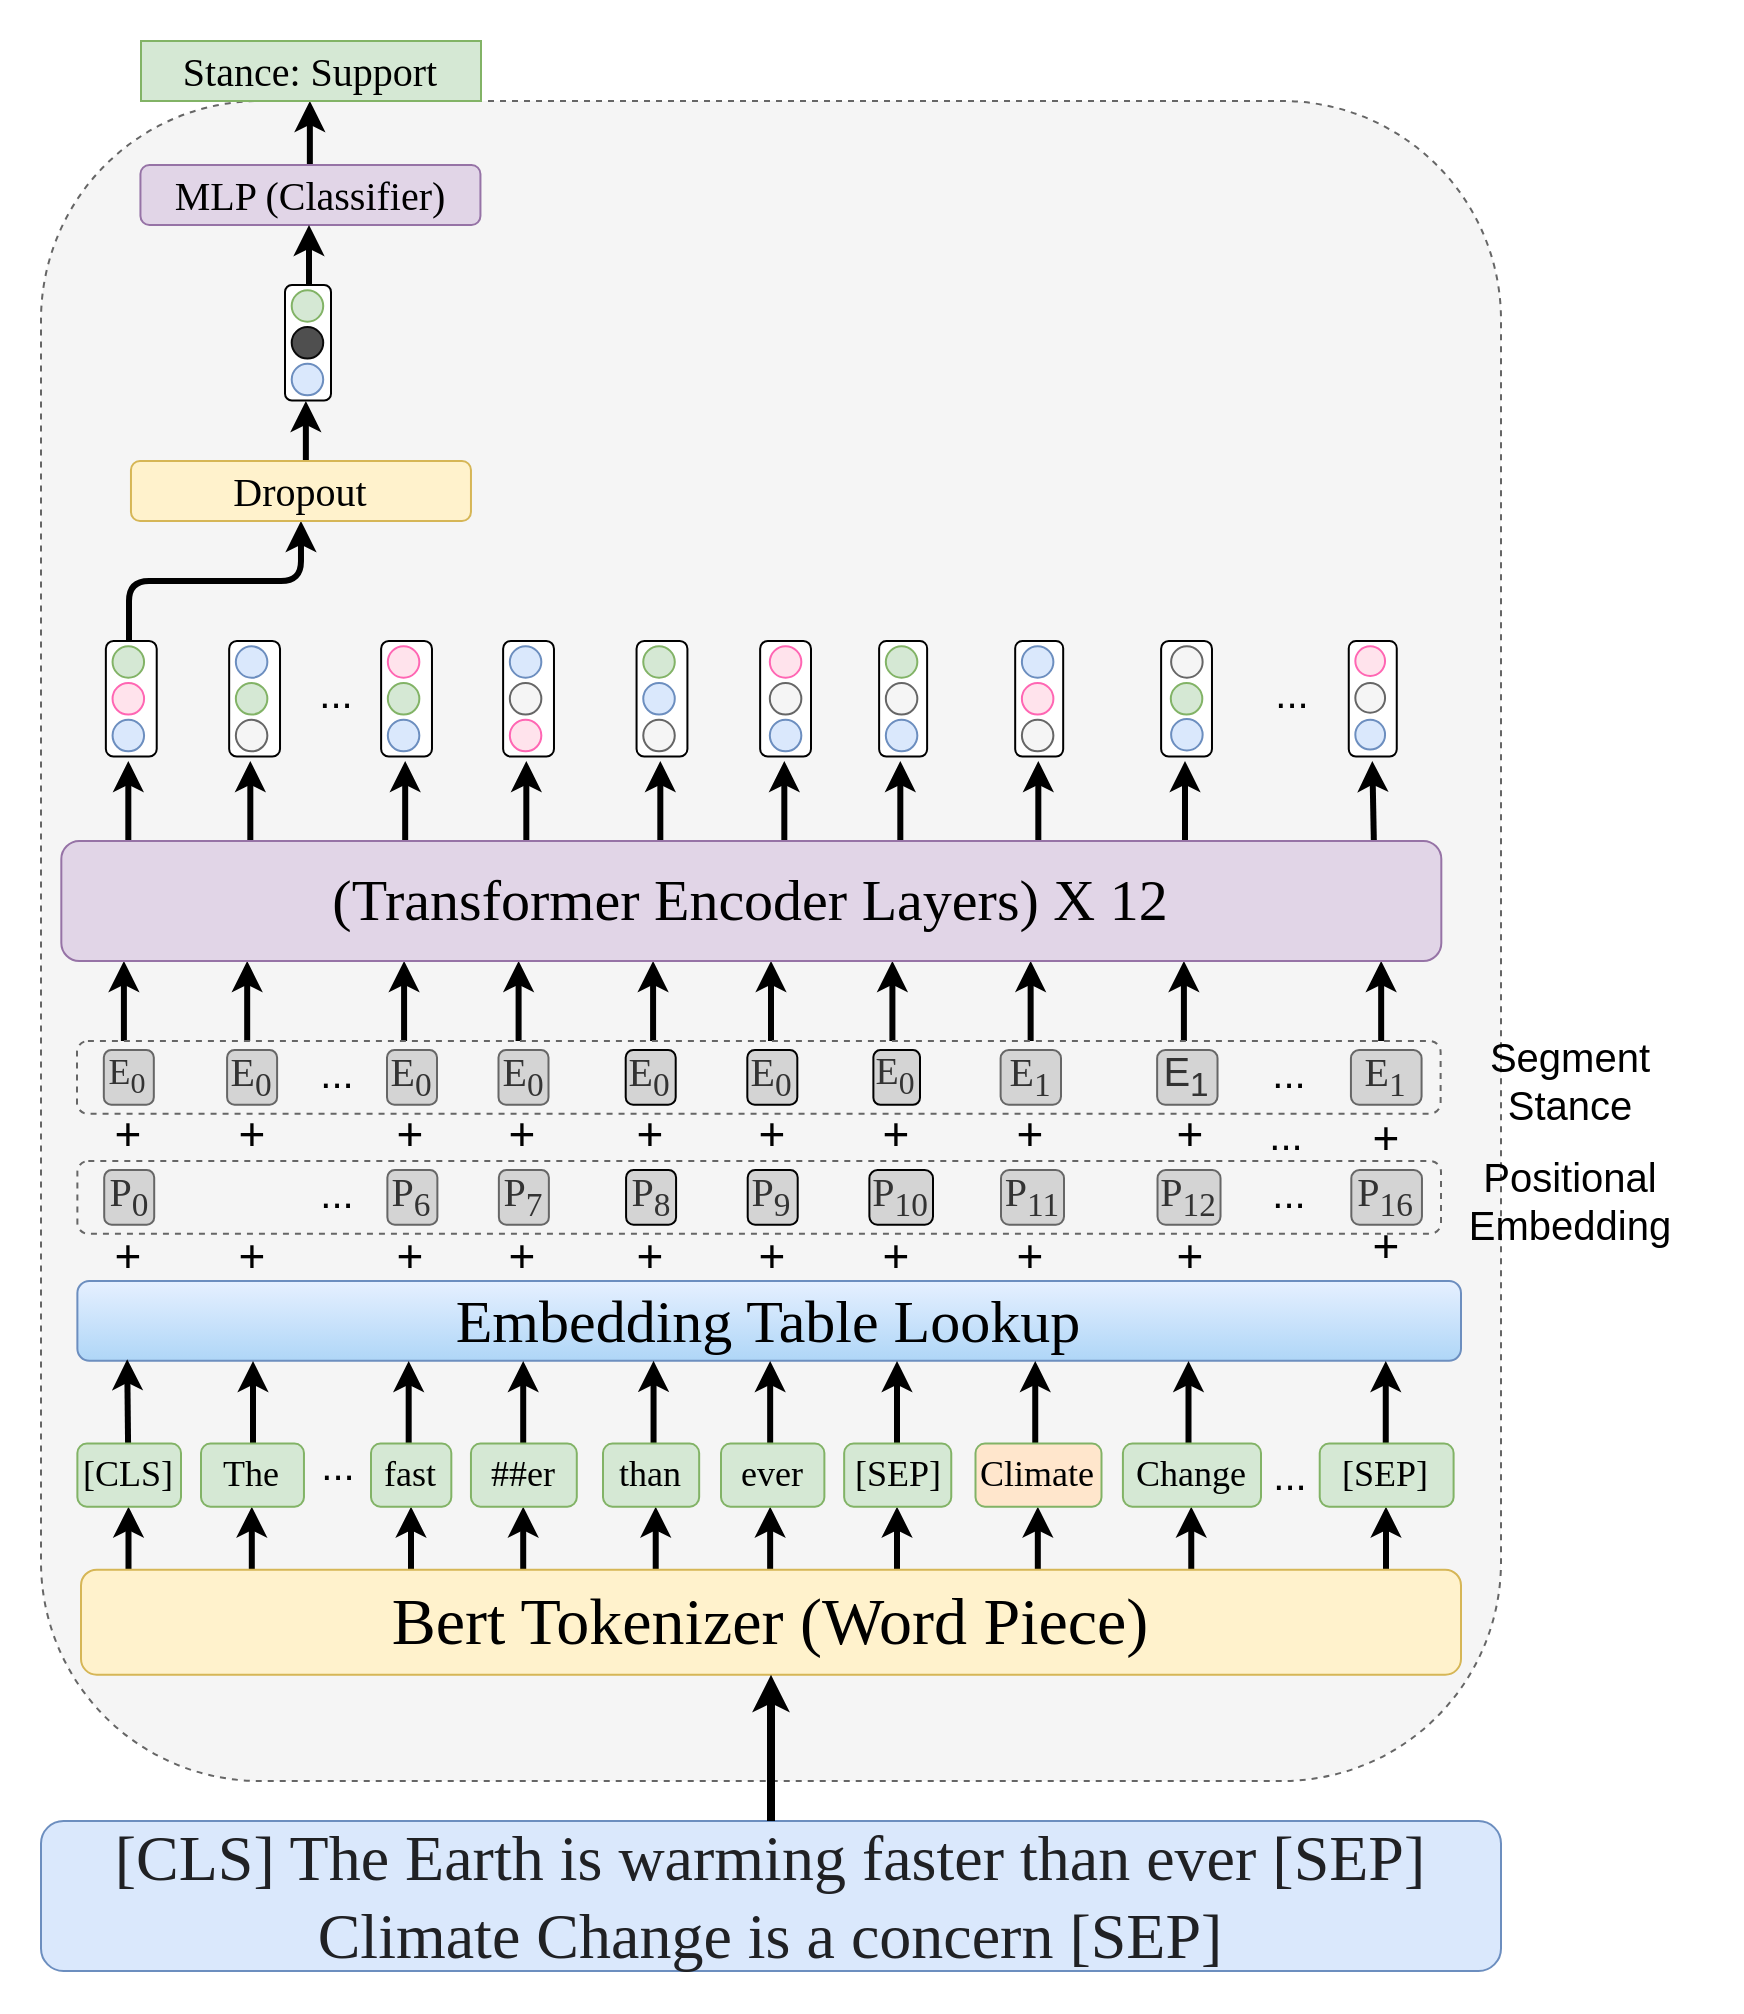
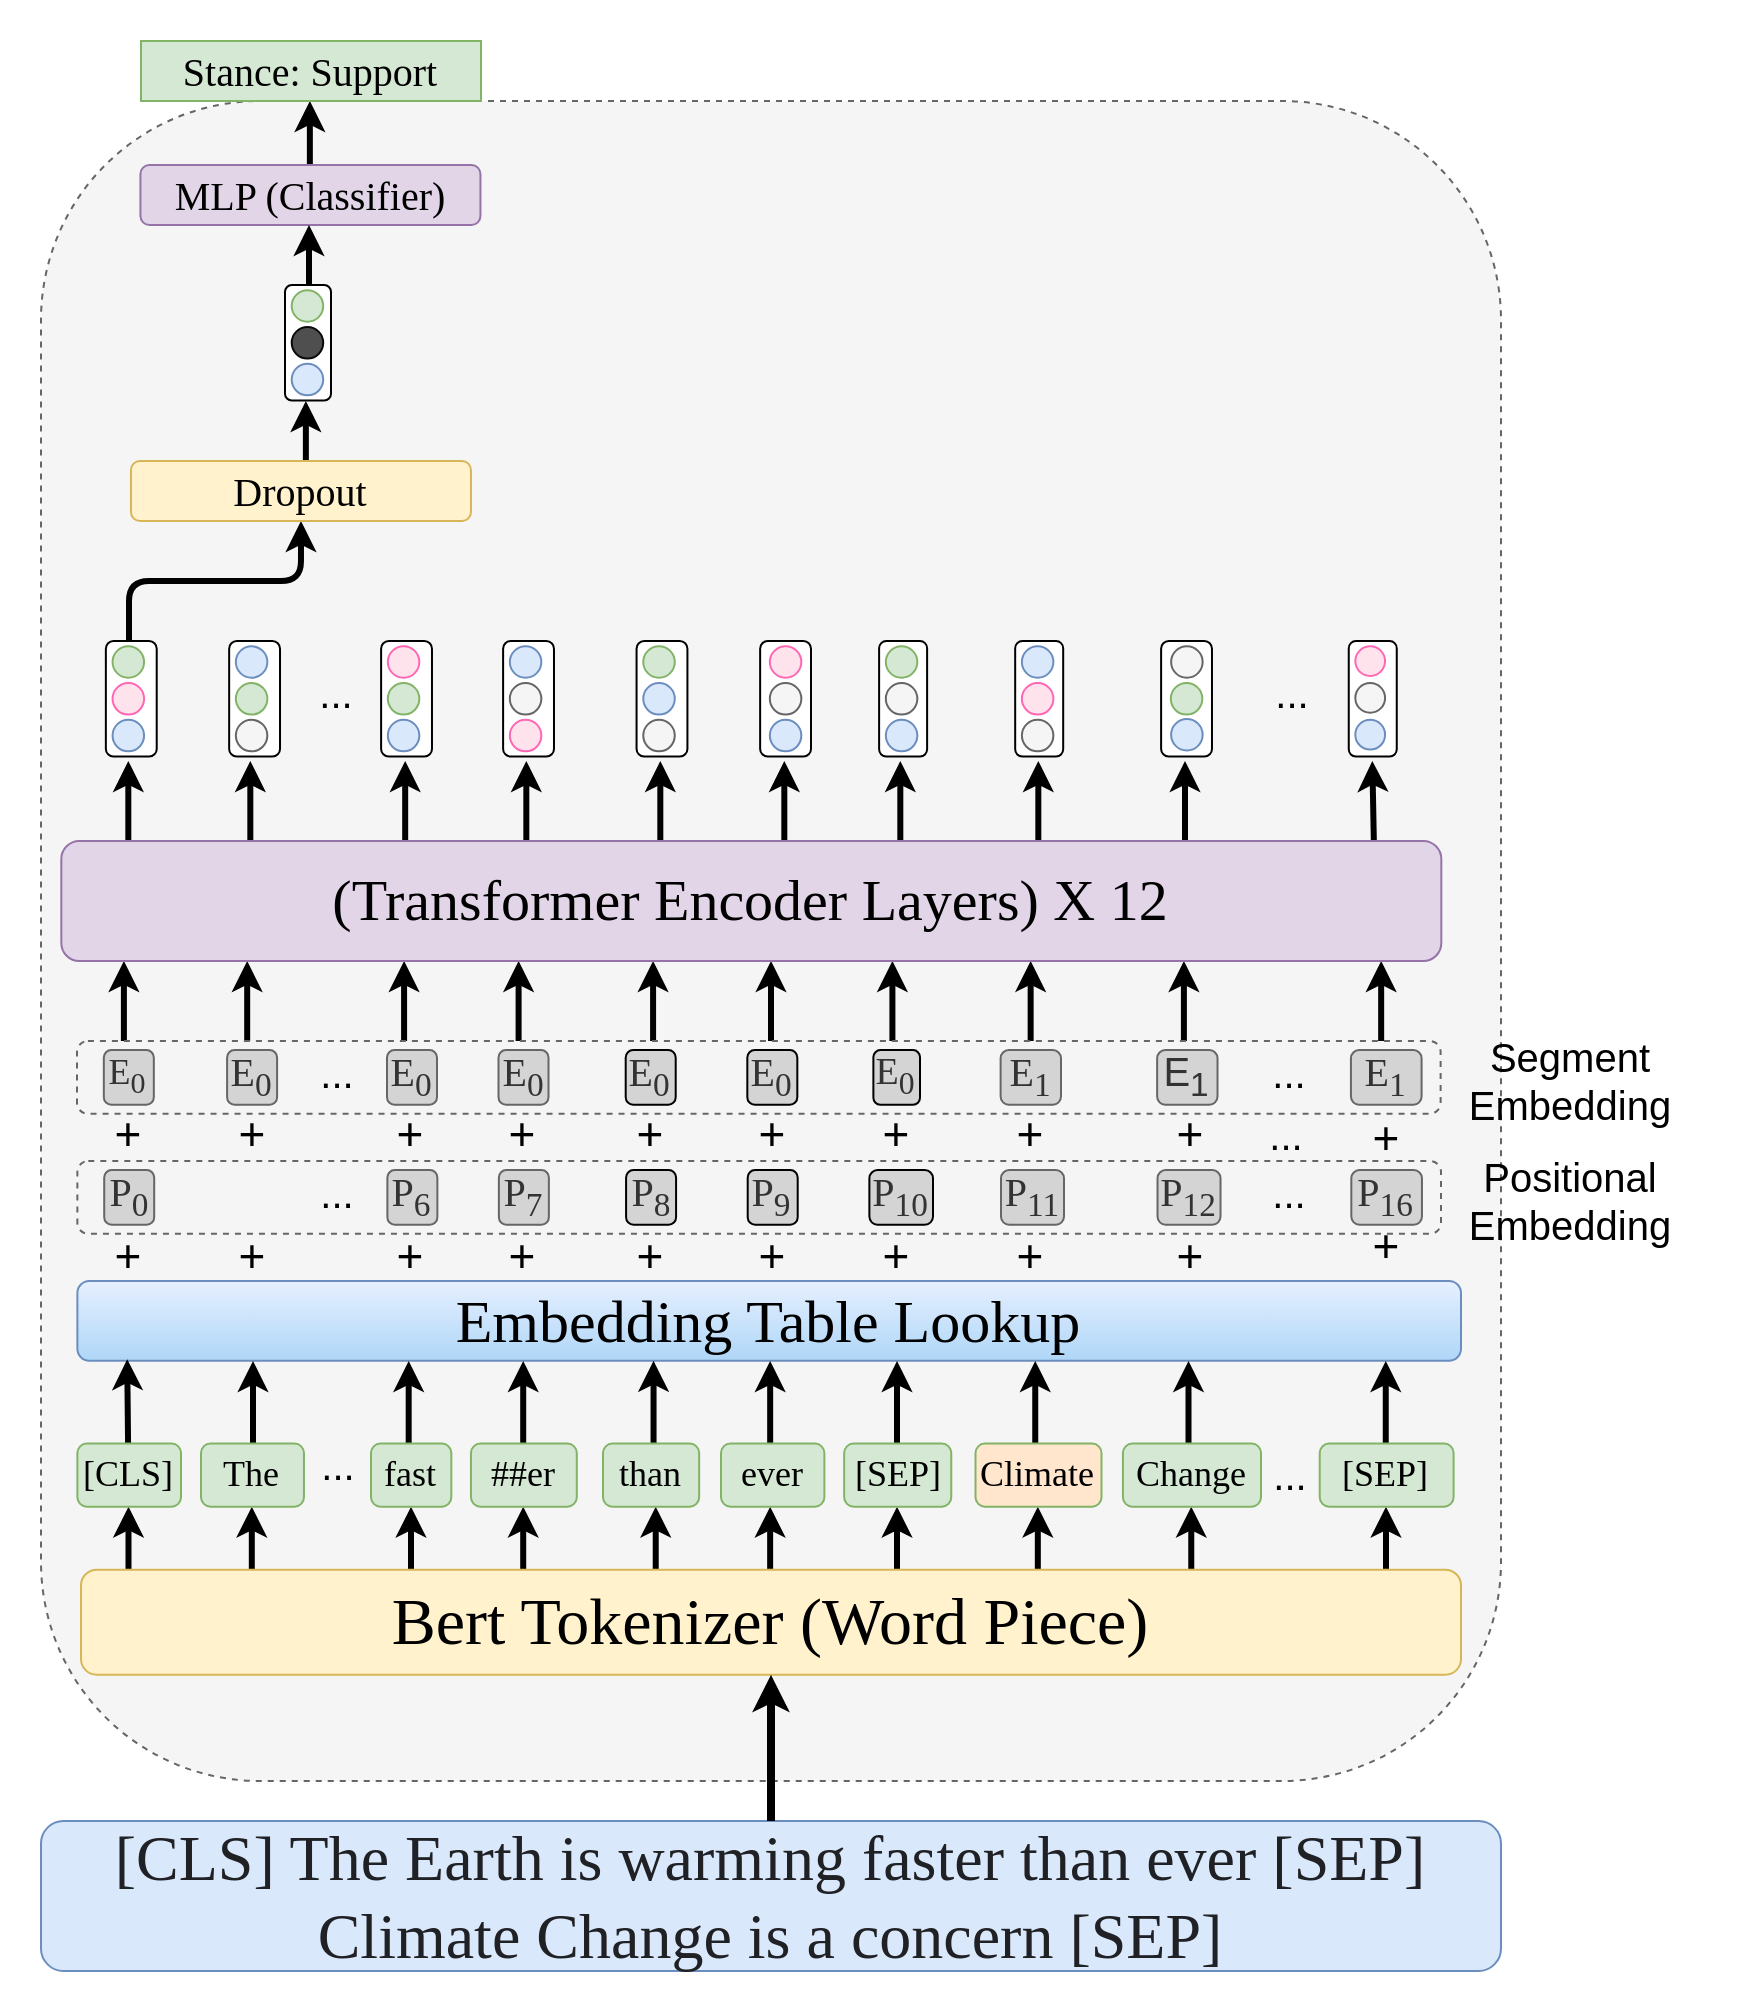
(1571, 1081) -> (1571, 1081)
